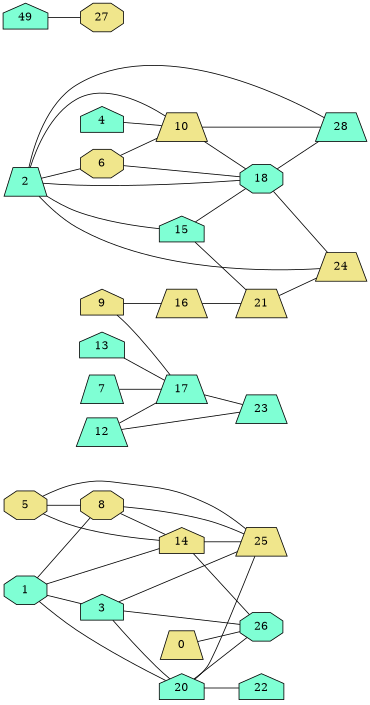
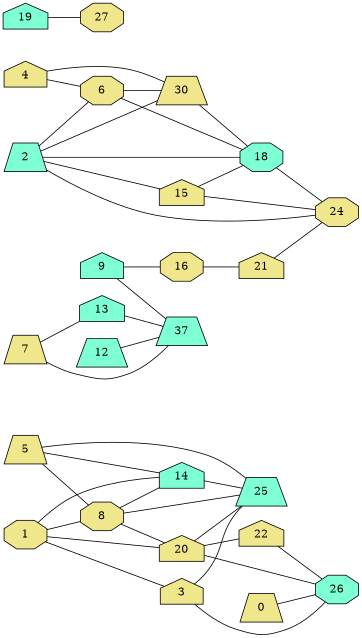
(26, 17) -> (26, 17)
none -> (64, 83)
(102, 121) -> (26, 75)
(182, 127) -> (182, 91)
(341, 127) -> none
(182, 230) -> (182, 194)
(215, 261) -> (260, 203)
(341, 267) -> (337, 212)
(102, 303) -> (102, 267)
(182, 303) -> (182, 267)
(261, 303) -> (261, 267)
none -> (60, 332)
(102, 389) -> (26, 350)
(182, 389) -> (182, 331)
(261, 409) -> none
(26, 505) -> (26, 450)
(182, 542) -> (182, 477)
(261, 542) -> (261, 492)
(221, 584) -> (300, 563)
(26, 590) -> (26, 535)
(102, 609) -> (182, 593)
(140, 651) -> (143, 533)
(182, 688) -> (182, 550)
(261, 688) -> (261, 535)
